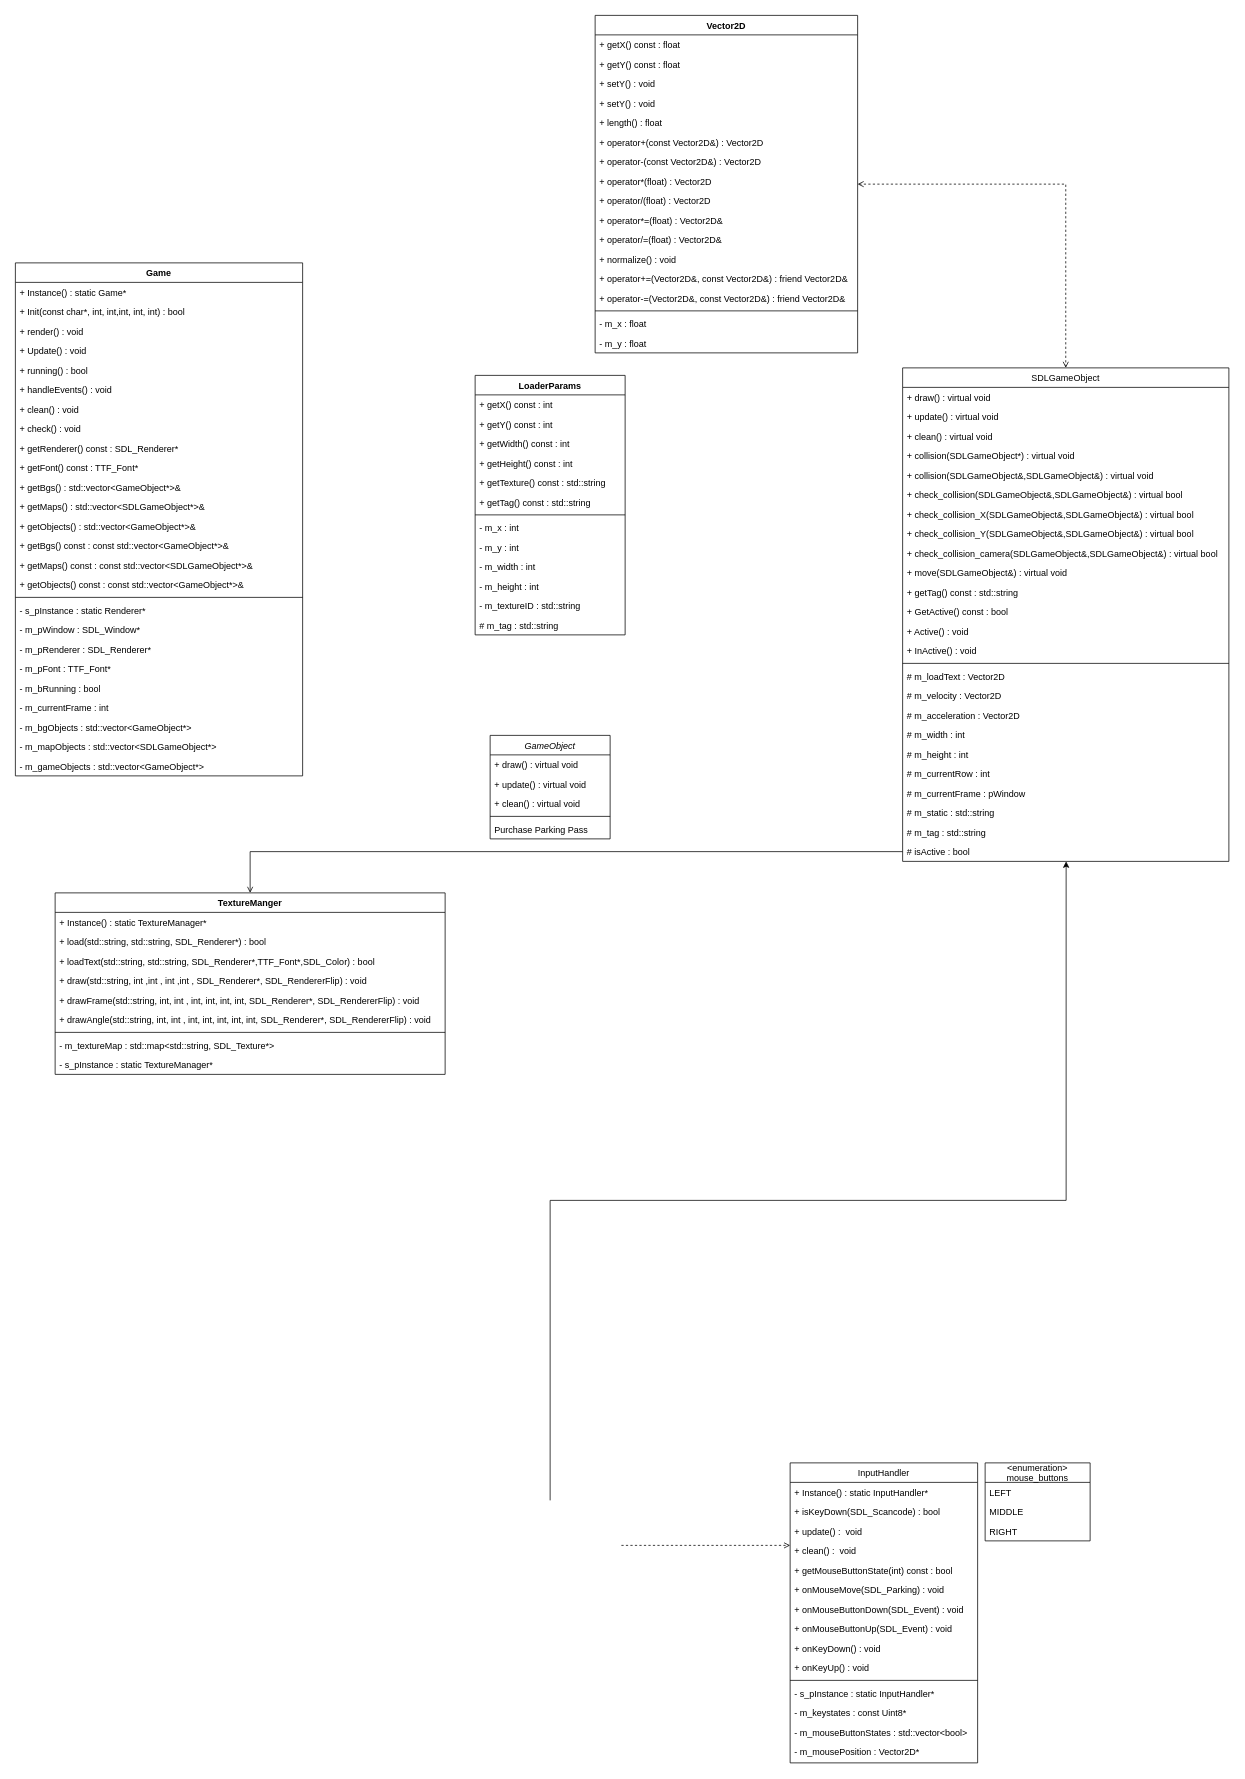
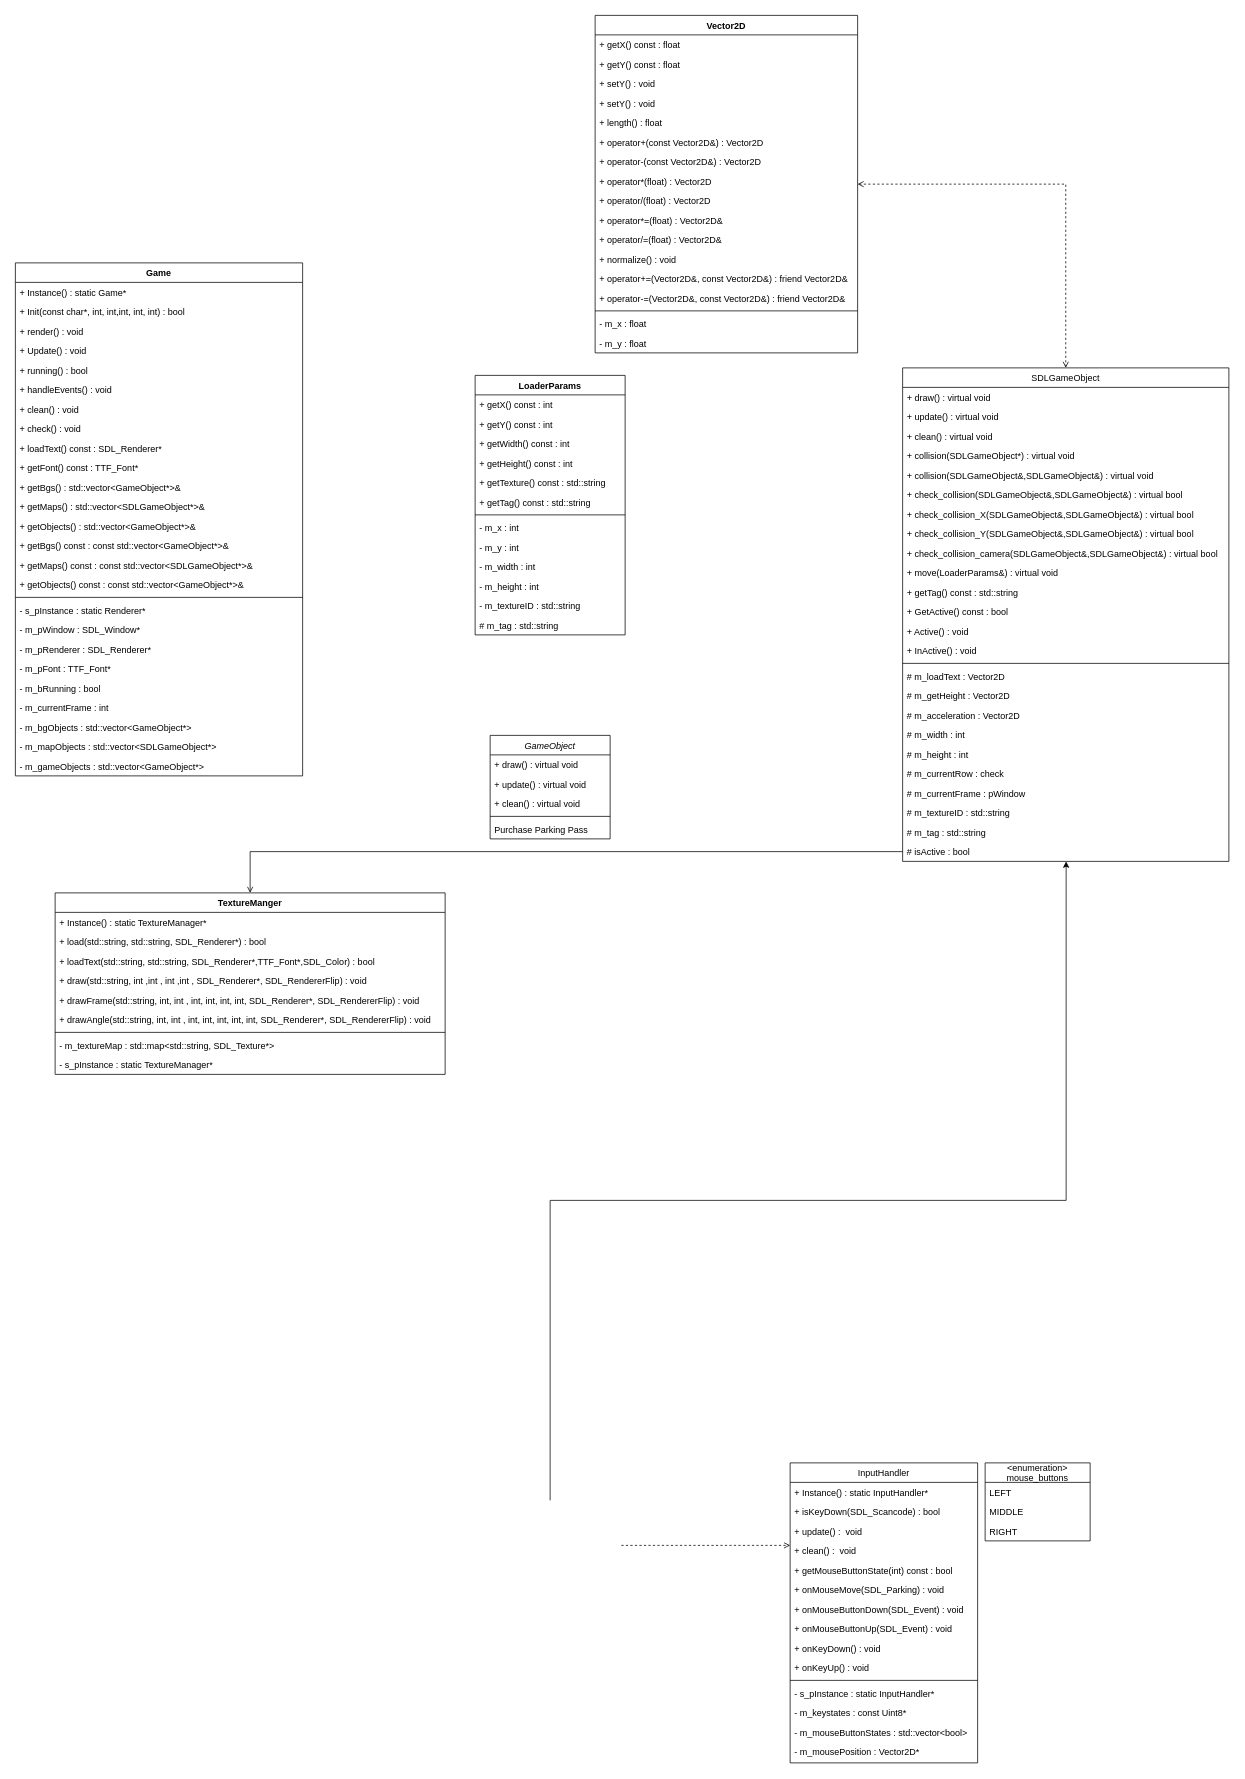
(107, 449) -> (98, 449)
(991, 573) -> (988, 573)
(958, 696) -> (961, 696)
(951, 774) -> (958, 774)
(958, 813) -> (967, 813)
